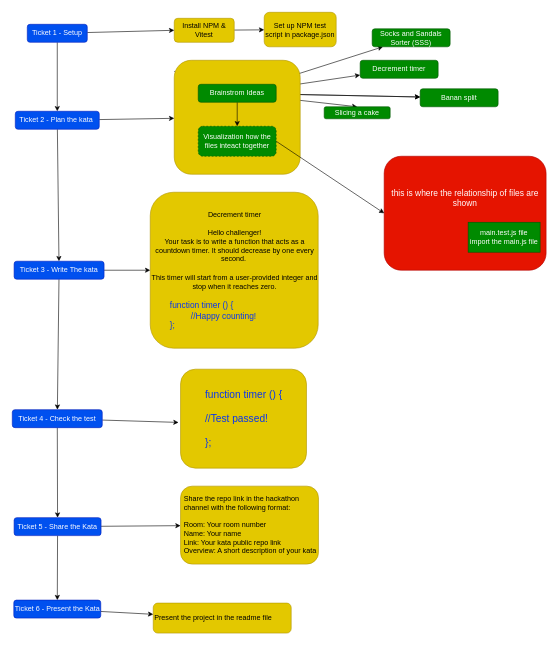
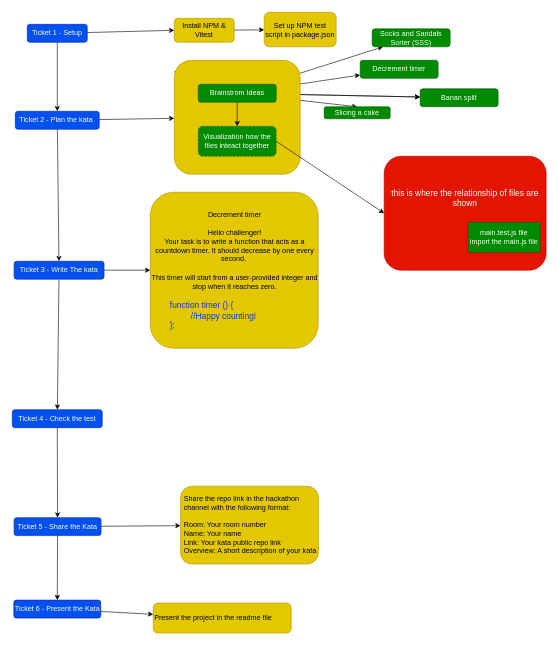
(244, 419) -> none
(116, 421) -> none
